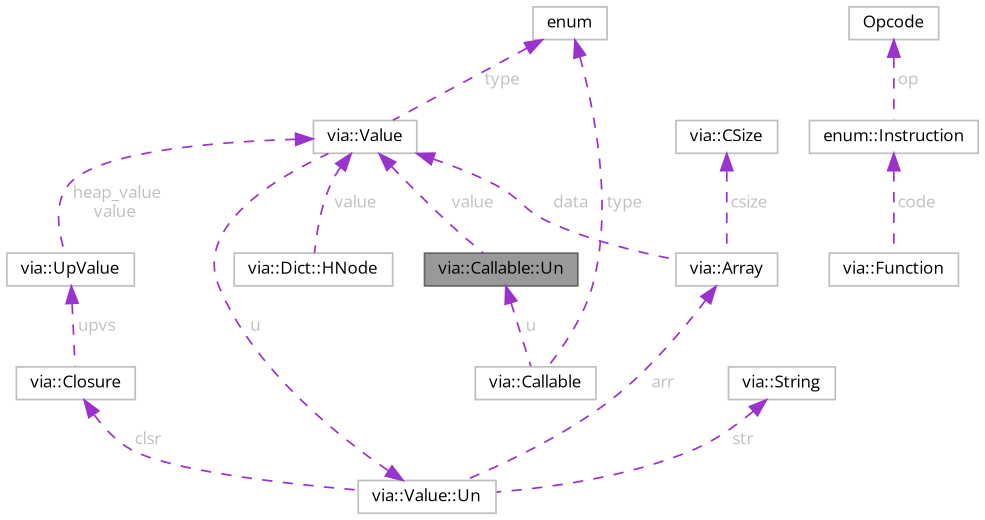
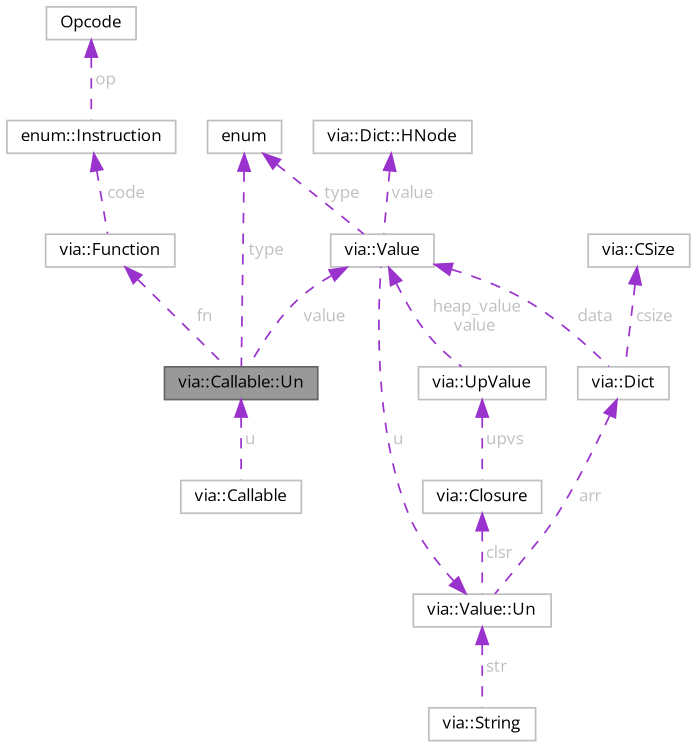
(322, 209) -> (387, 202)
(602, 217) -> (243, 269)
(727, 270) -> (623, 383)
none -> (182, 323)
(631, 470) -> (482, 676)
